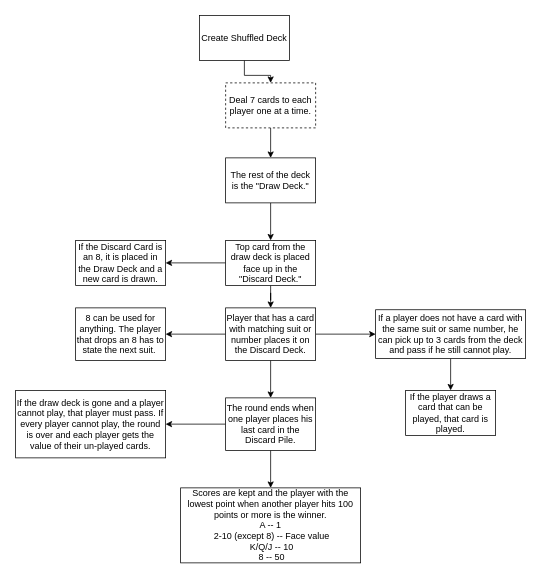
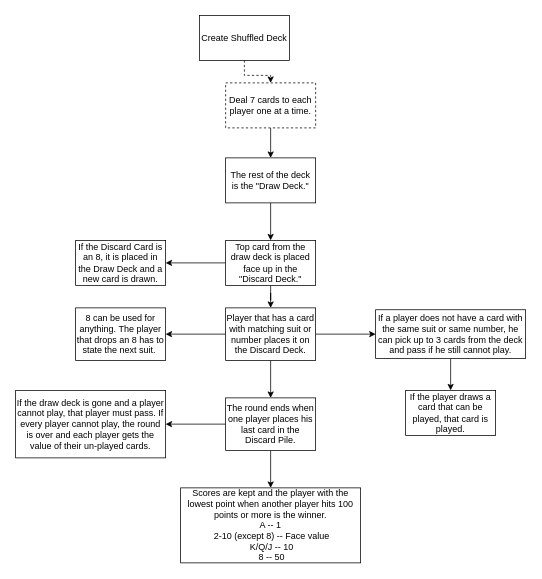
(251, 75) -> (251, 75)
